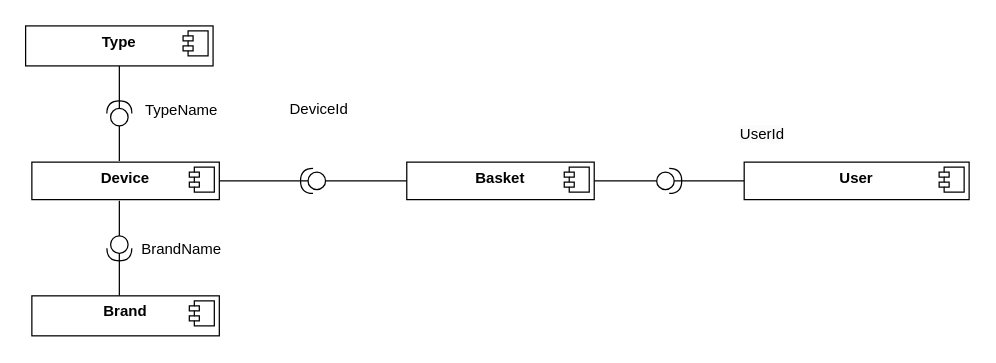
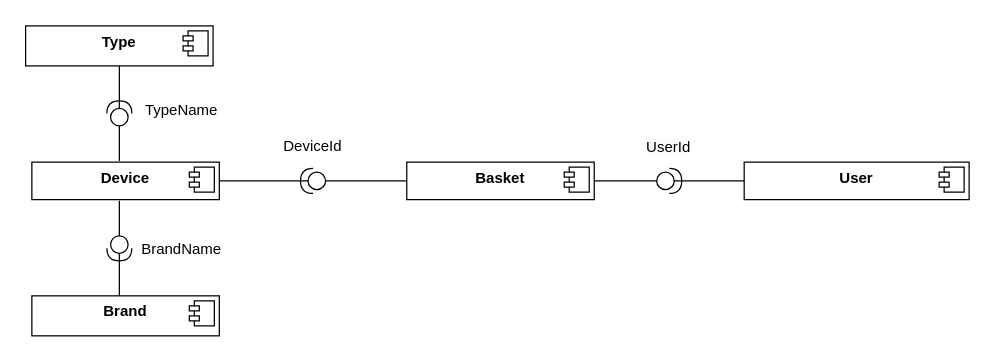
(319, 108) -> (313, 146)
(788, 134) -> (694, 146)
